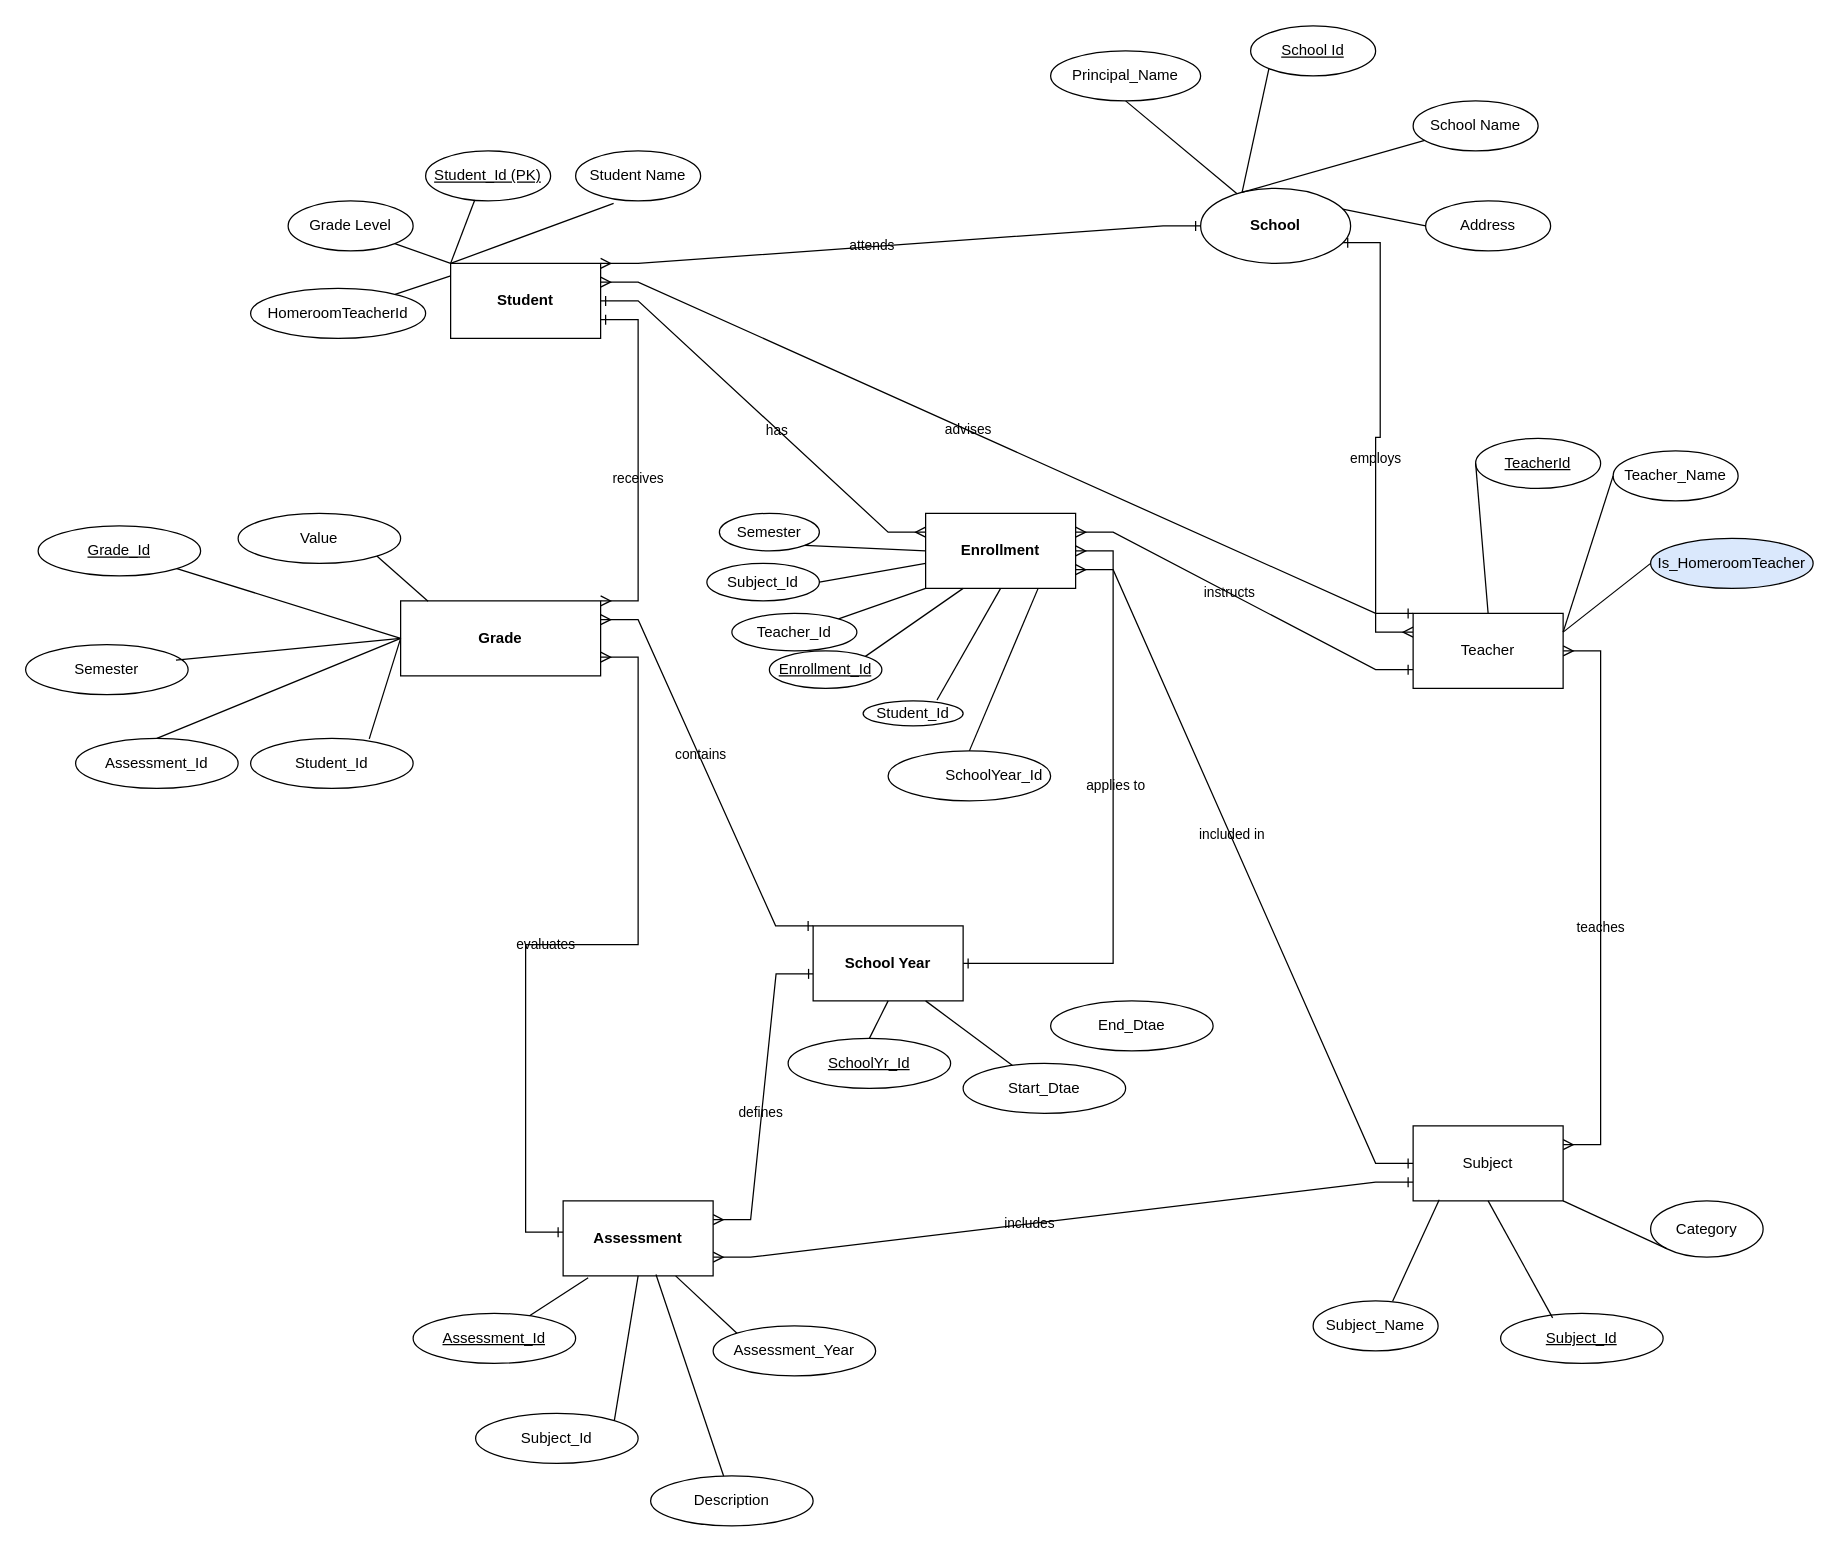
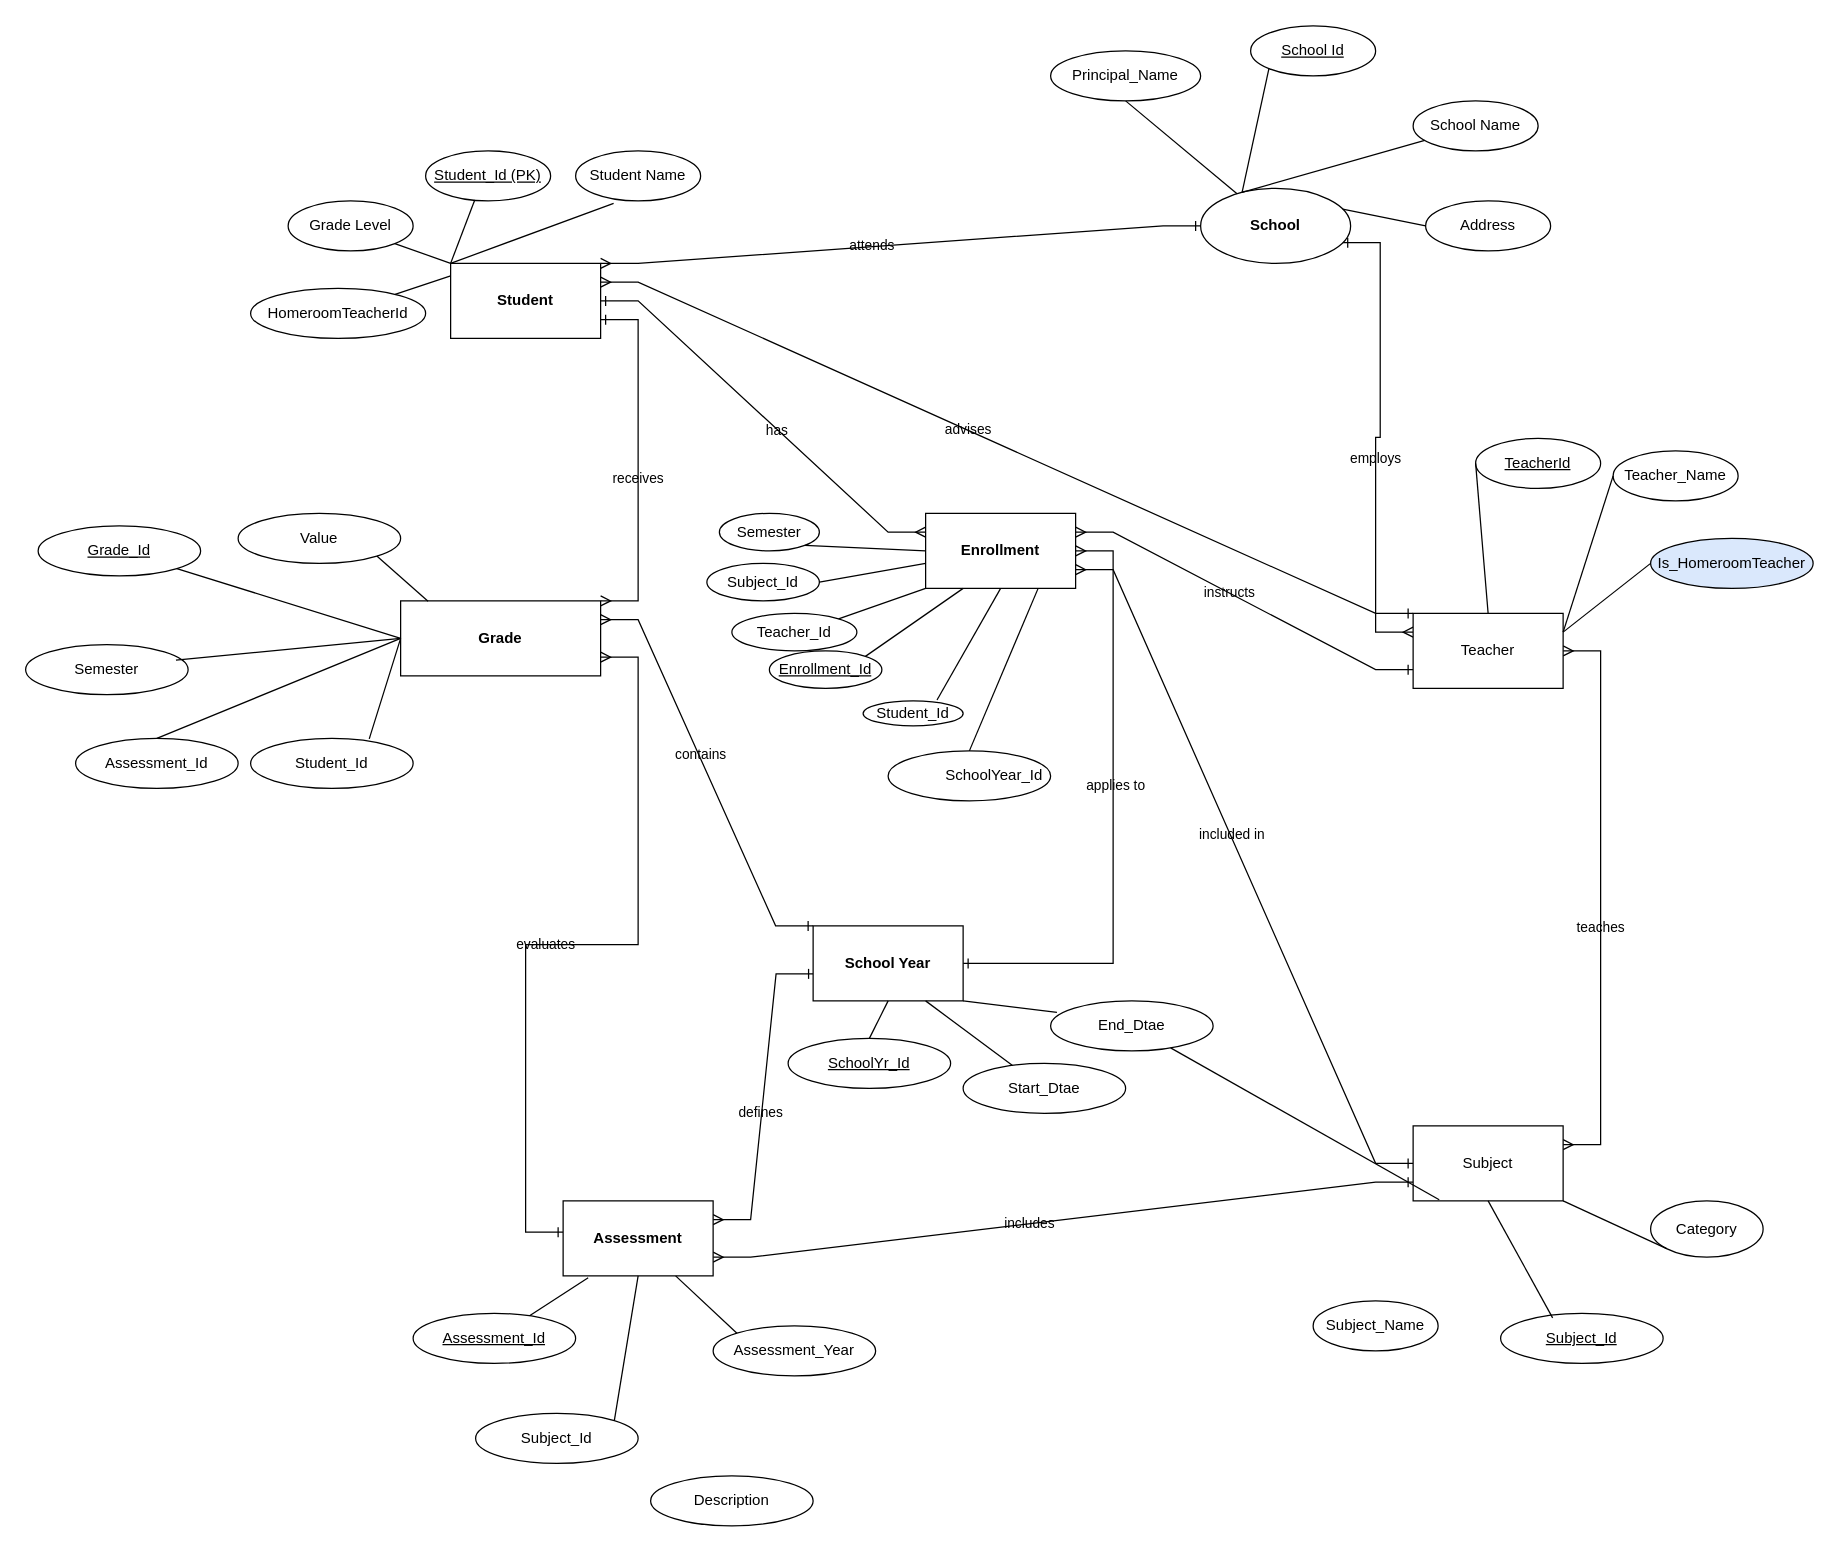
none -> (1010, 1006)
(1416, 1250) -> (1287, 1113)
(690, 1376) -> none
